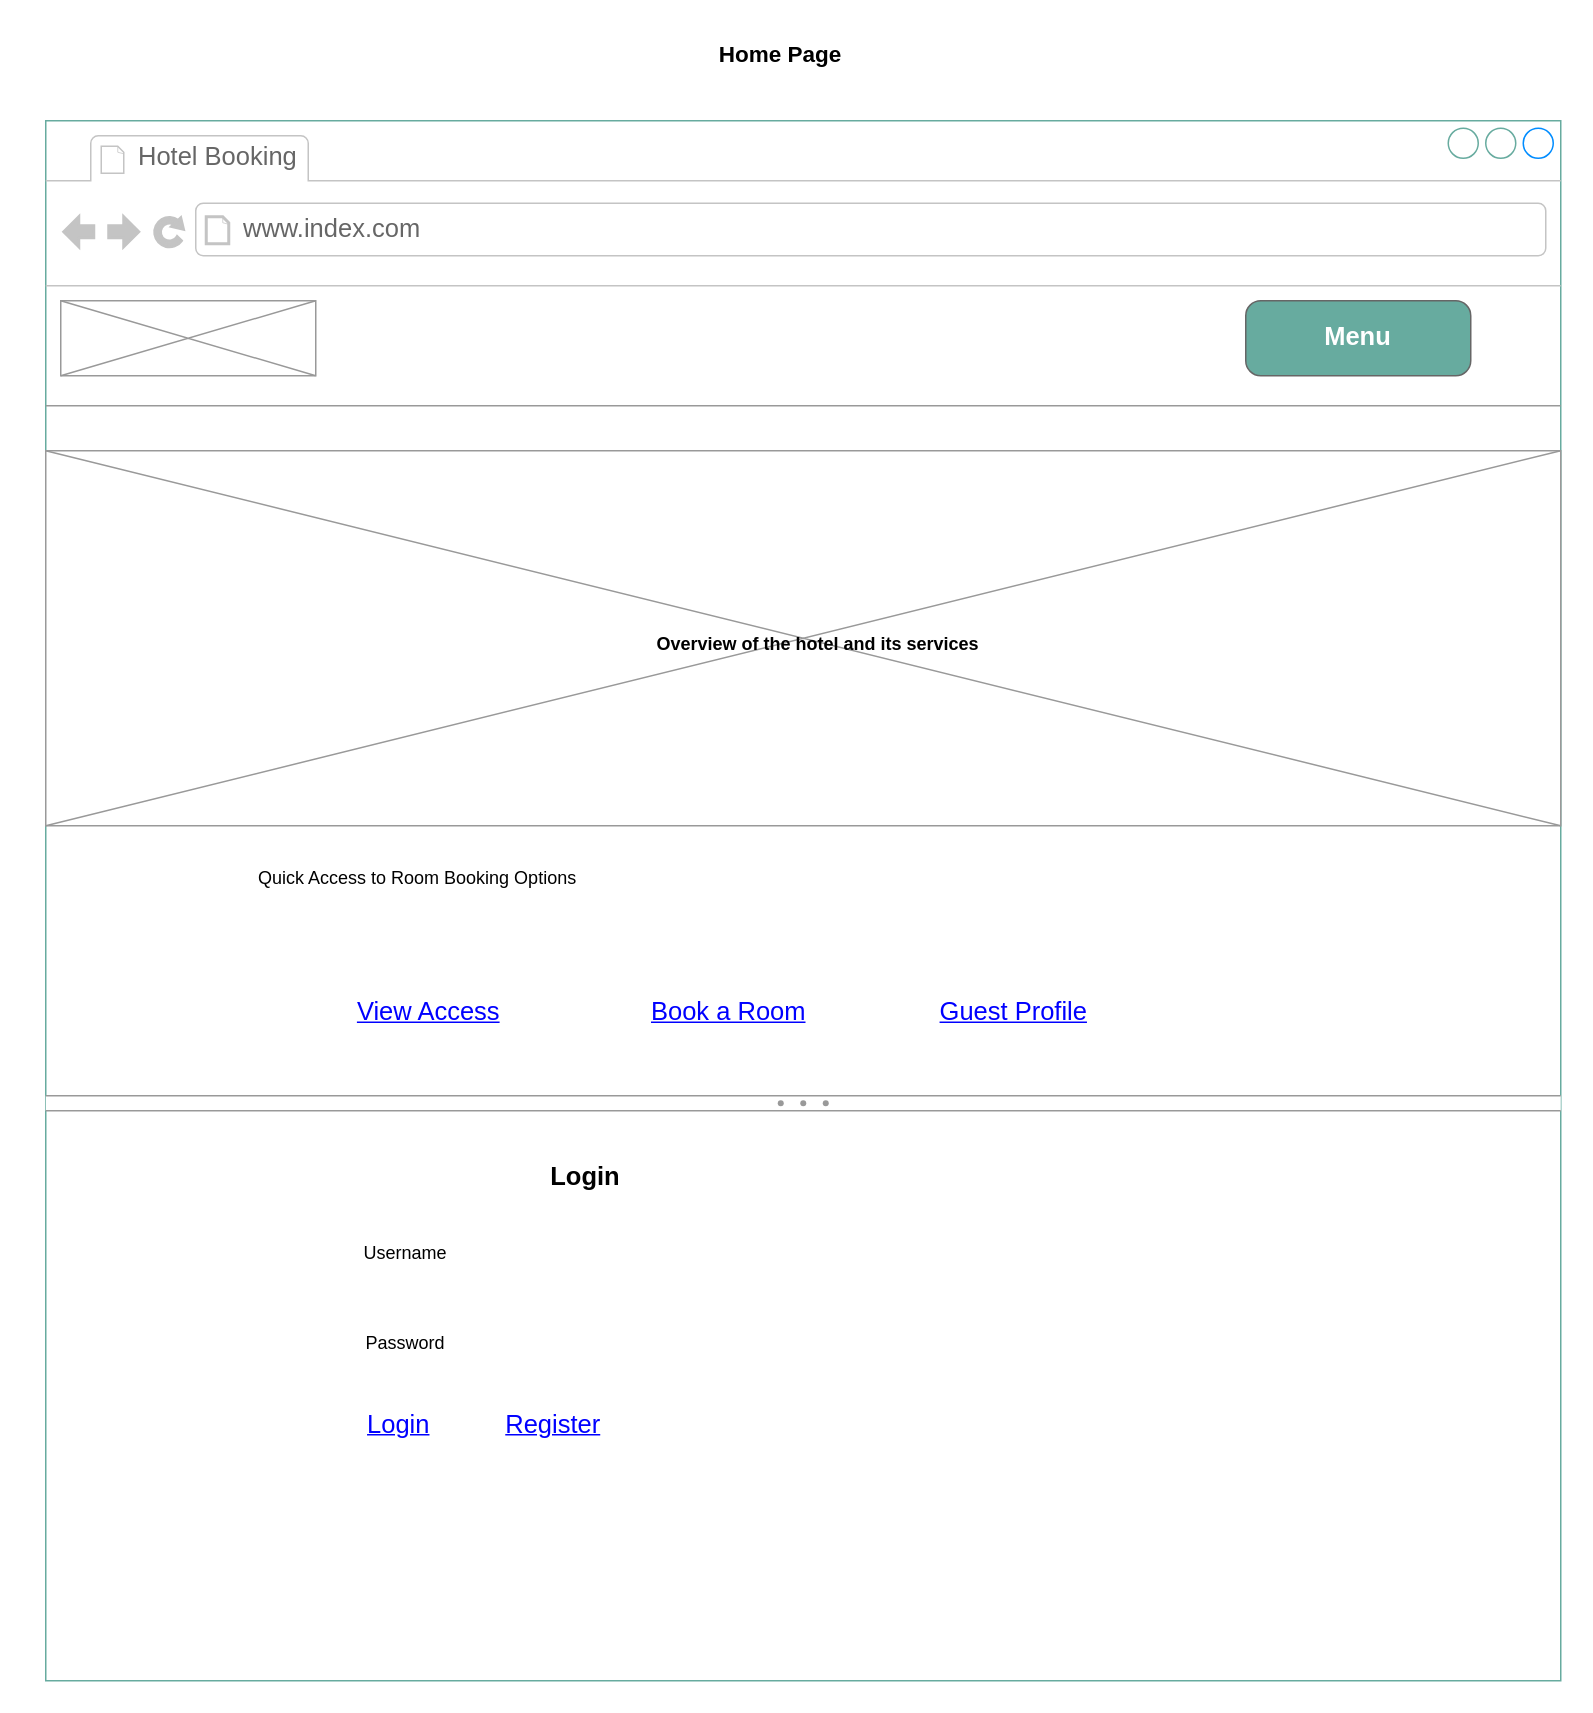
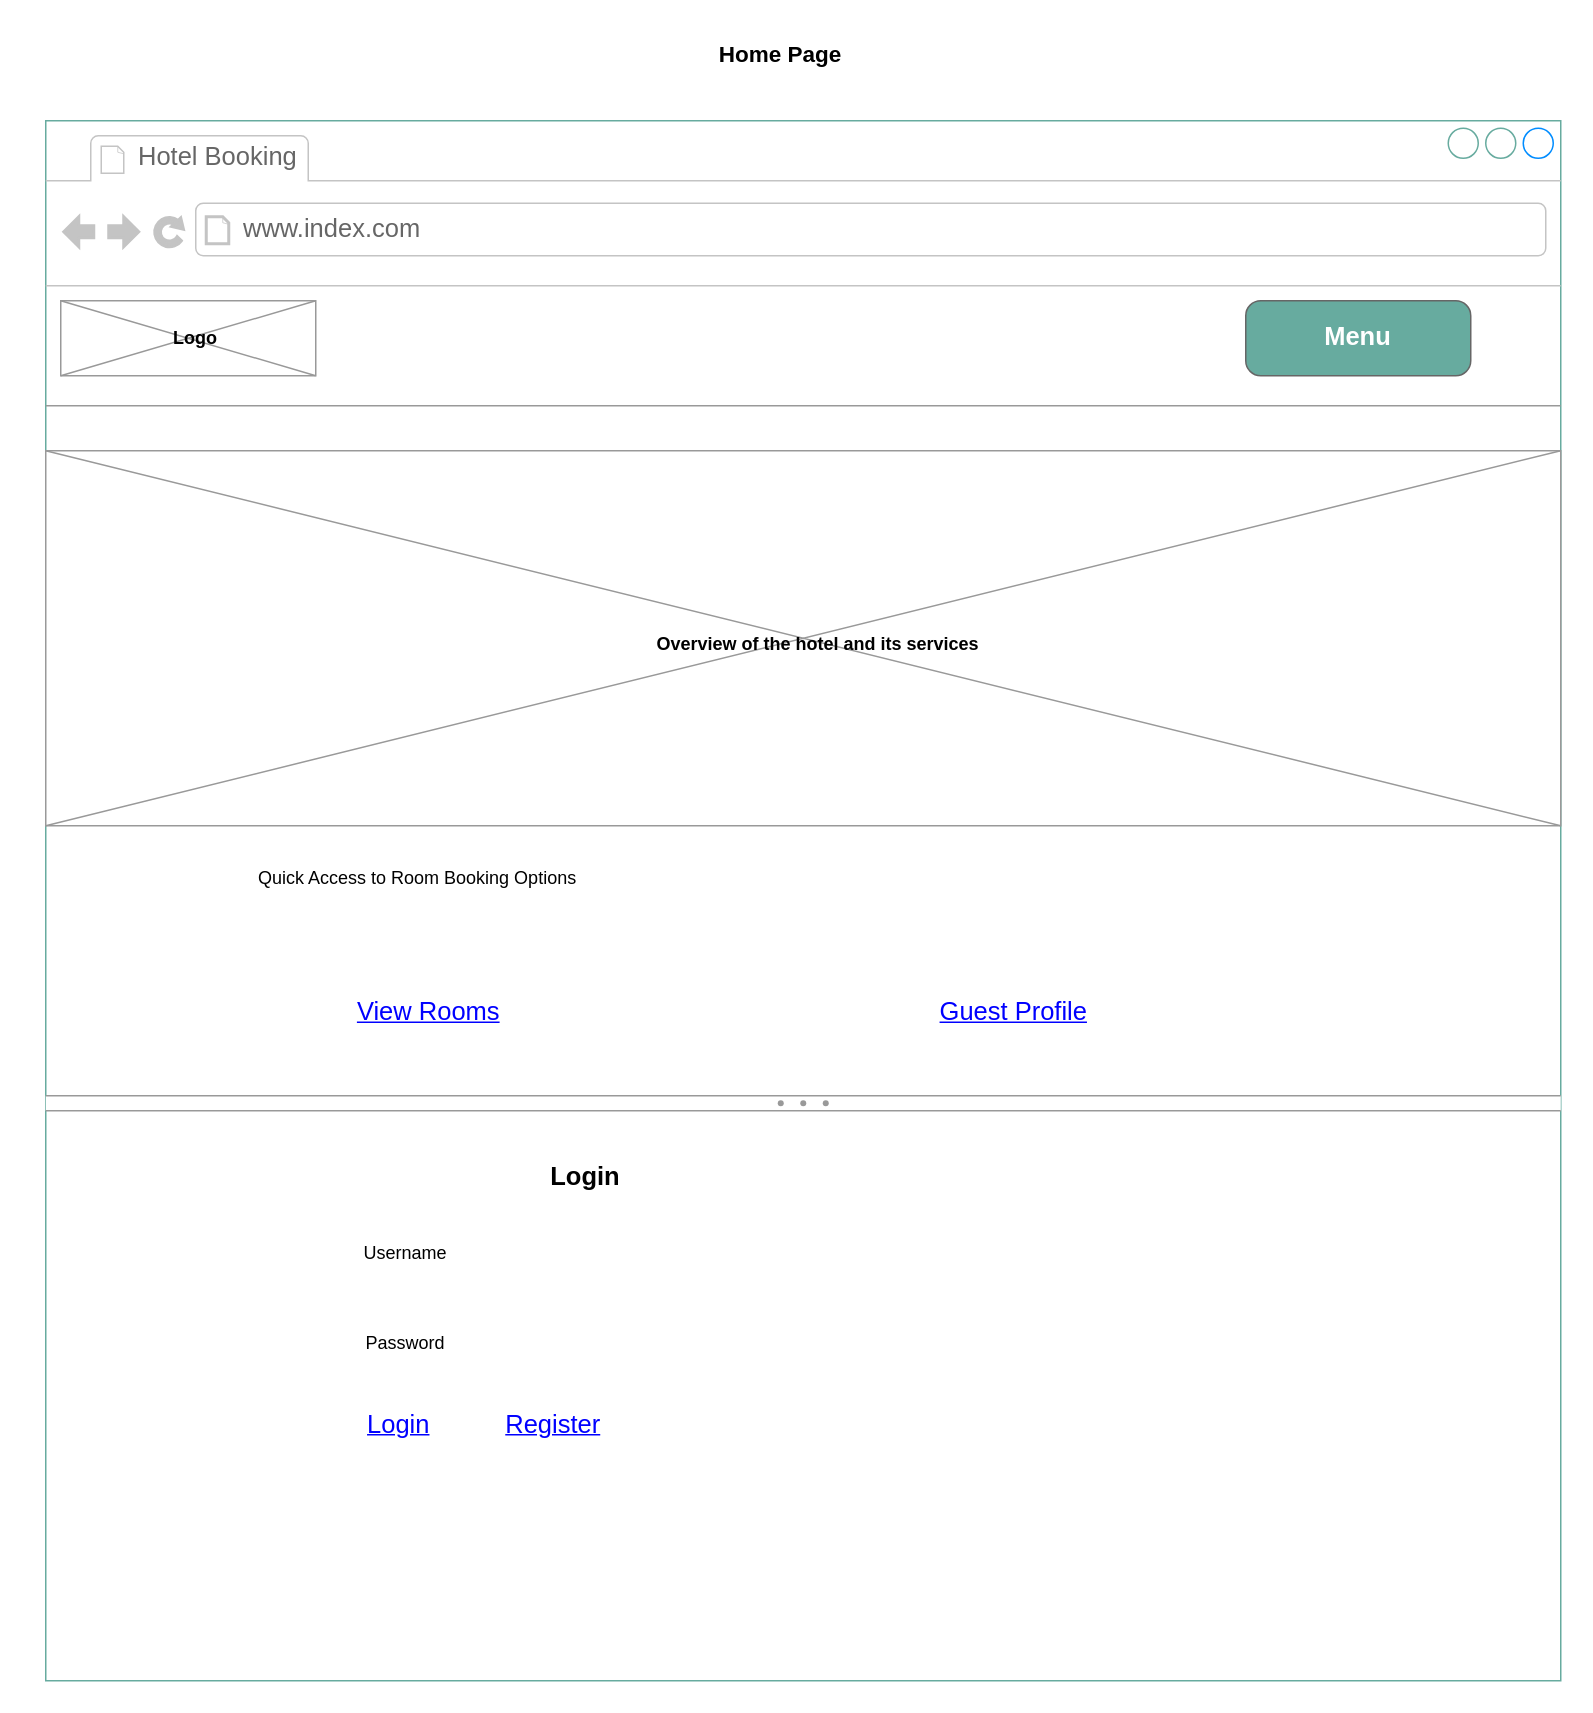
none -> (196, 338)
(429, 1013) -> (429, 1013)
(728, 1013) -> none
